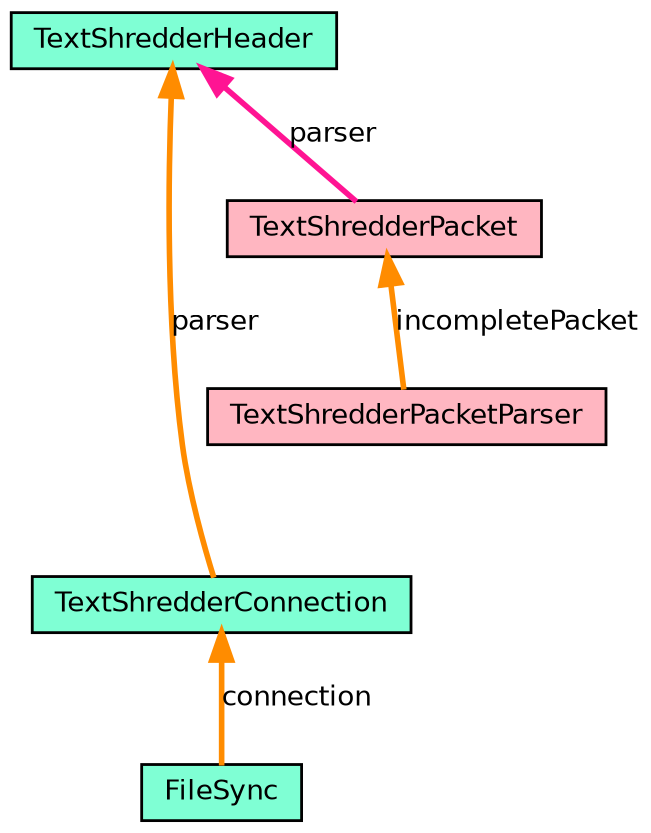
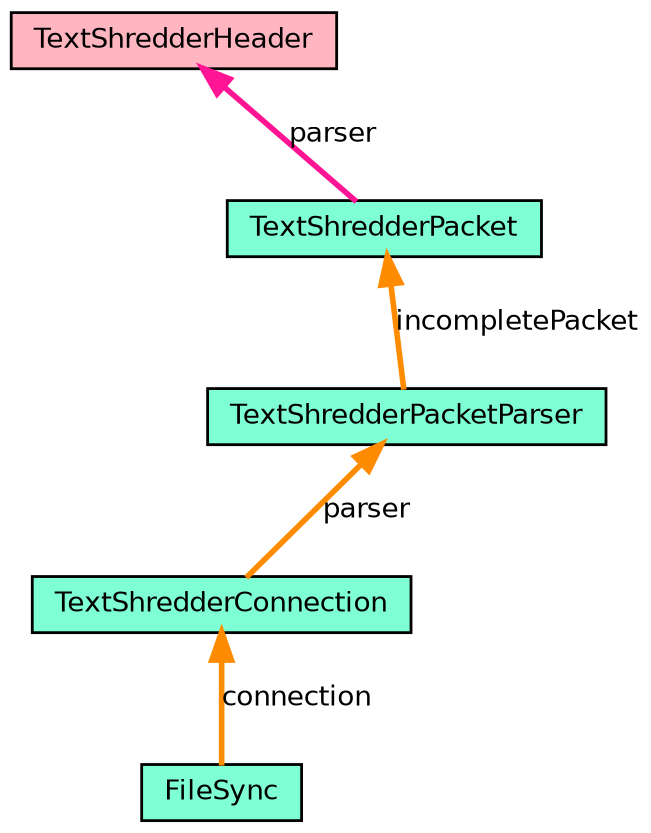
(174, 41) -> (174, 41)
(384, 229) -> (384, 229)
(173, 339) -> (304, 521)
(407, 417) -> (407, 417)
